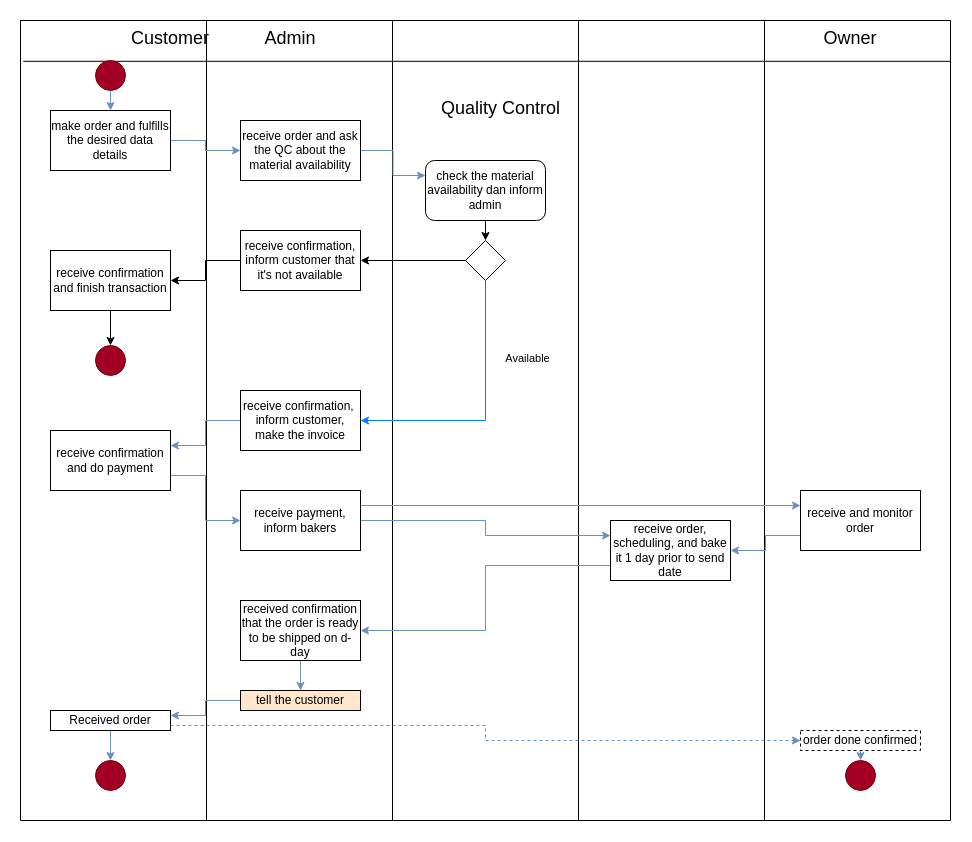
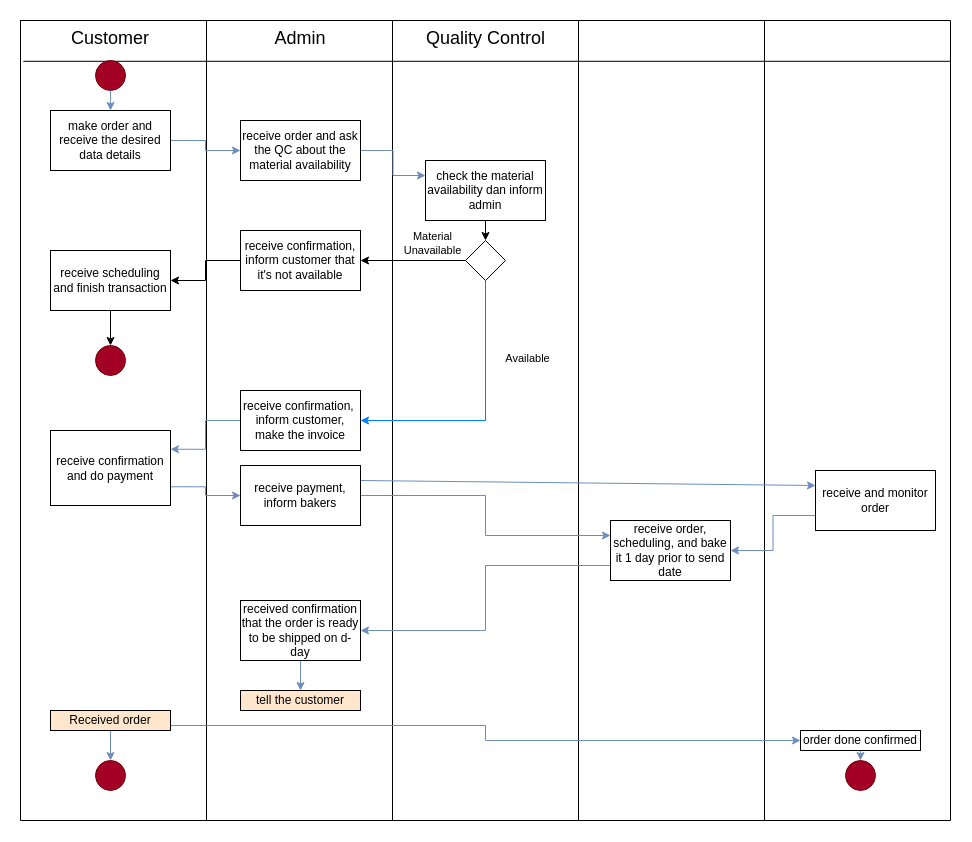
(171, 39) -> (111, 39)
(291, 39) -> (301, 39)
(851, 39) -> none
(501, 109) -> (486, 39)
(111, 141) -> (111, 141)
(486, 191) -> (486, 191)
none -> (433, 243)
(111, 281) -> (111, 281)
(111, 461) -> (111, 468)
(301, 521) -> (301, 496)
(861, 521) -> (876, 501)
(225, 701) -> none
(111, 721) -> (111, 721)
(486, 730) -> (486, 730)
(861, 741) -> (861, 741)
